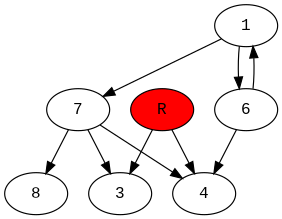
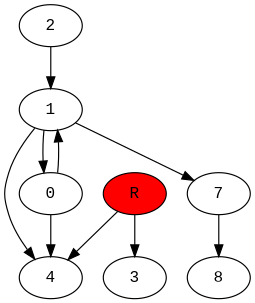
none -> (51, 26)
(246, 110) -> (51, 194)
(96, 146) -> none
(135, 147) -> (5, 188)
